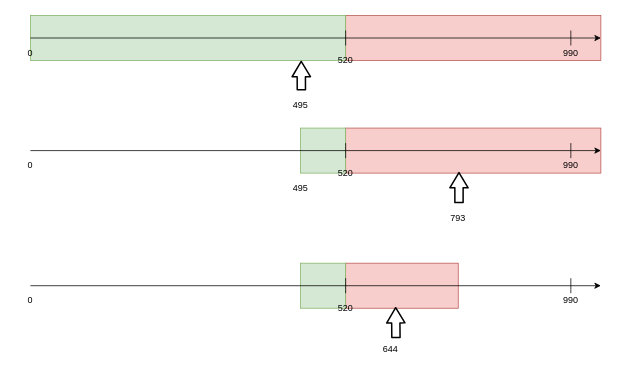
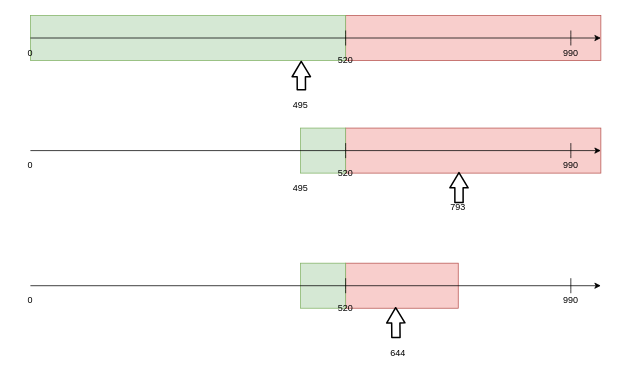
(458, 218) -> (458, 207)
(390, 349) -> (398, 353)
